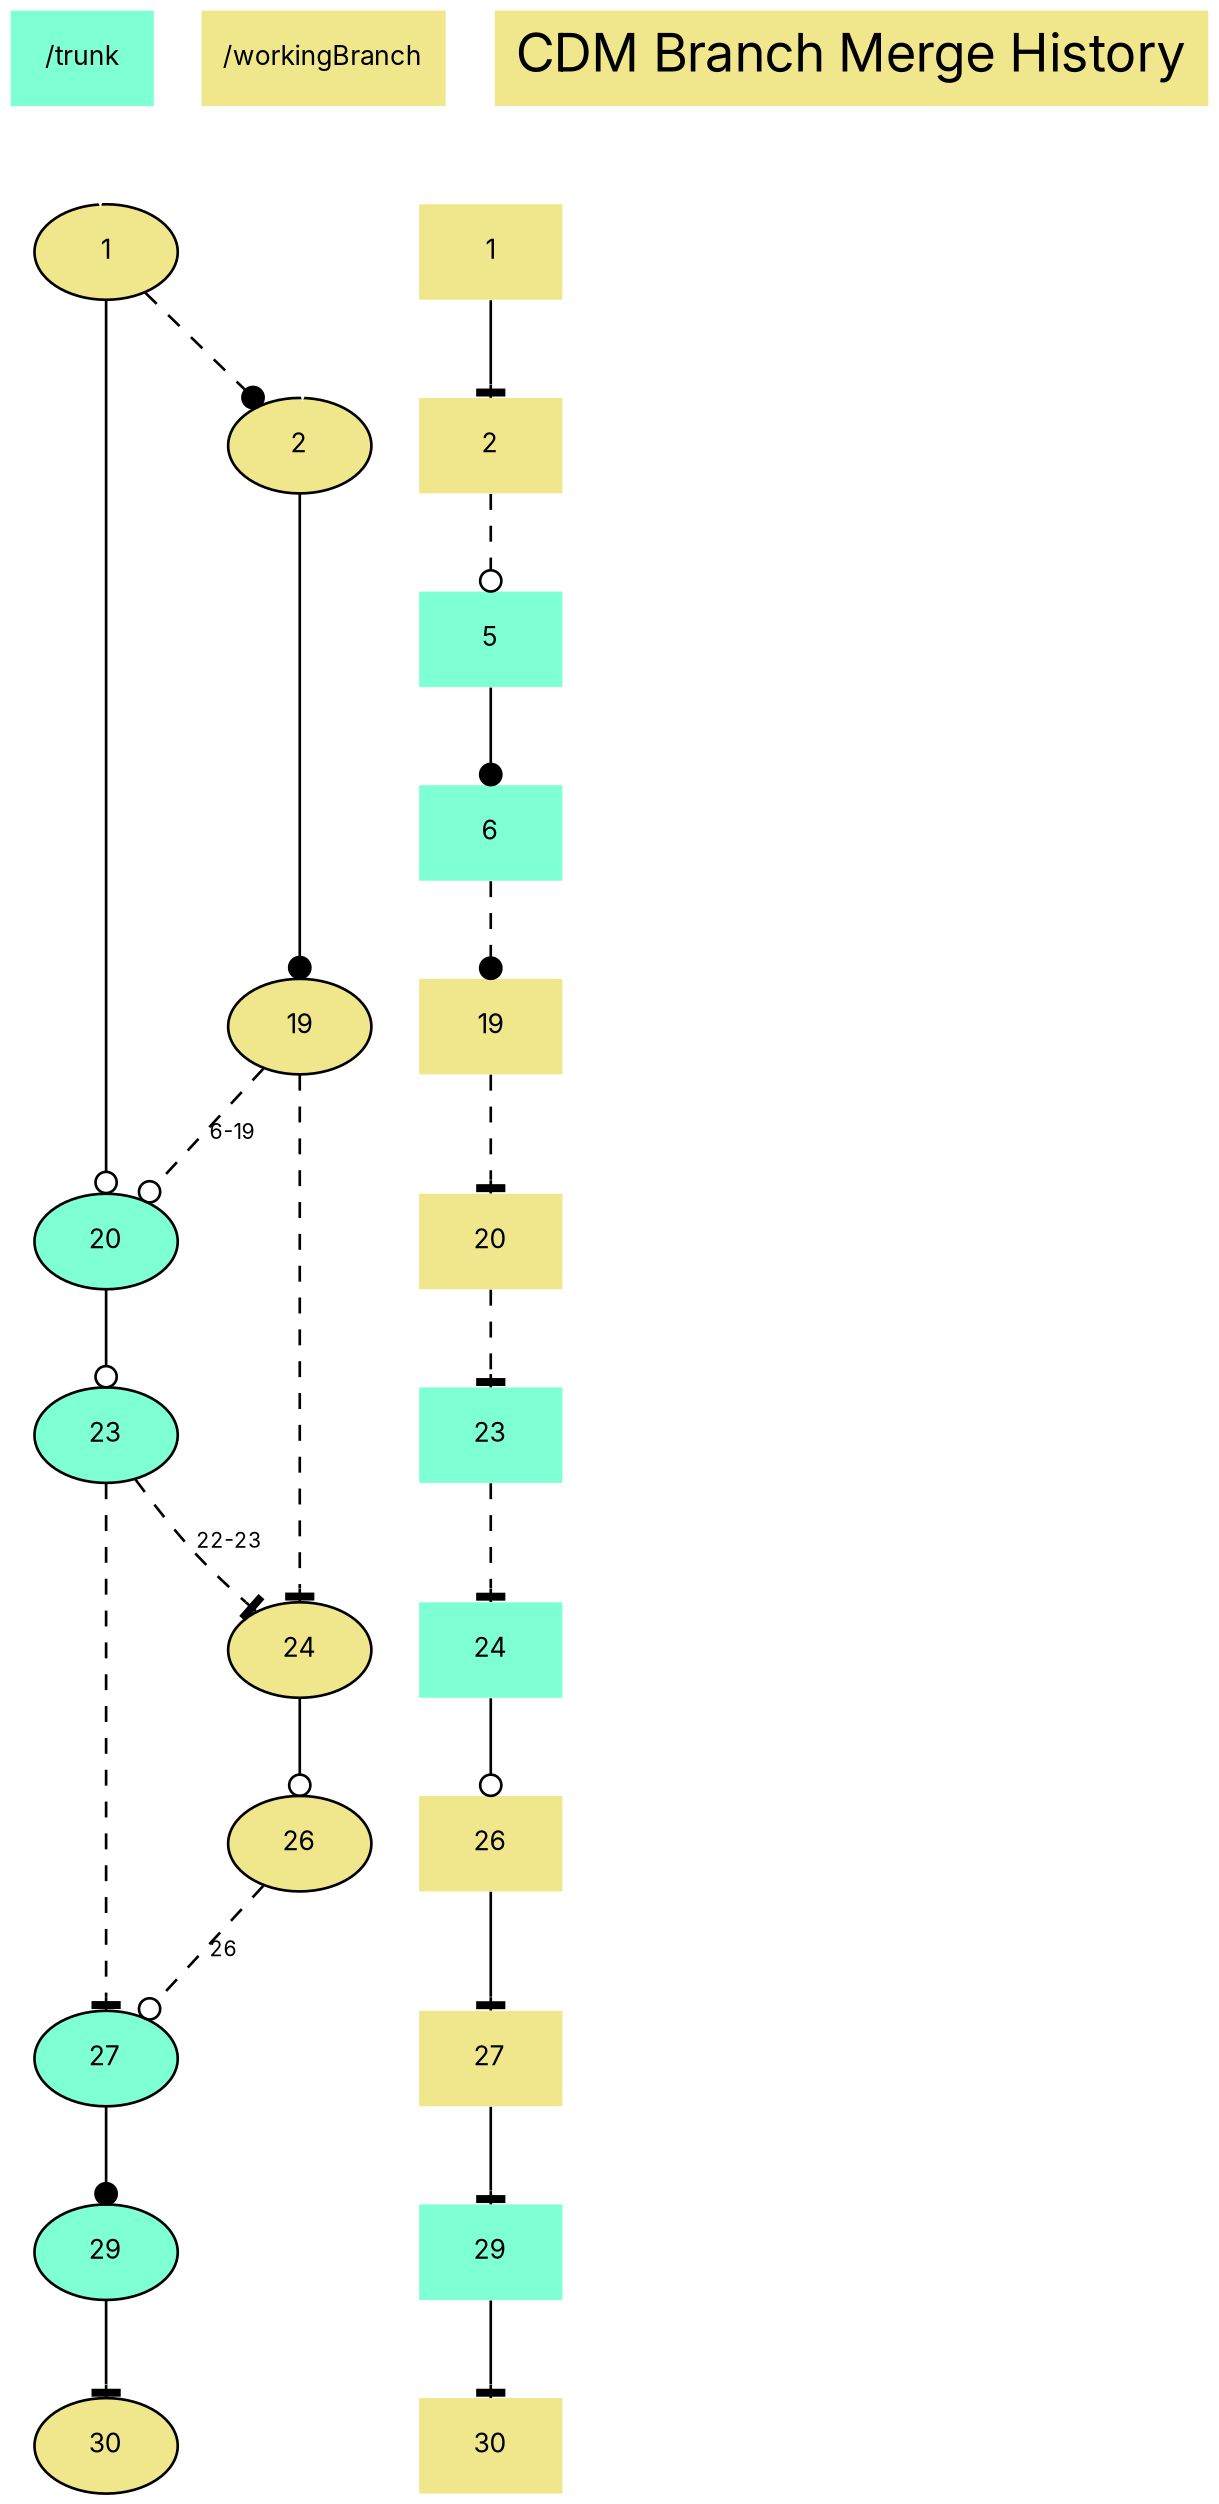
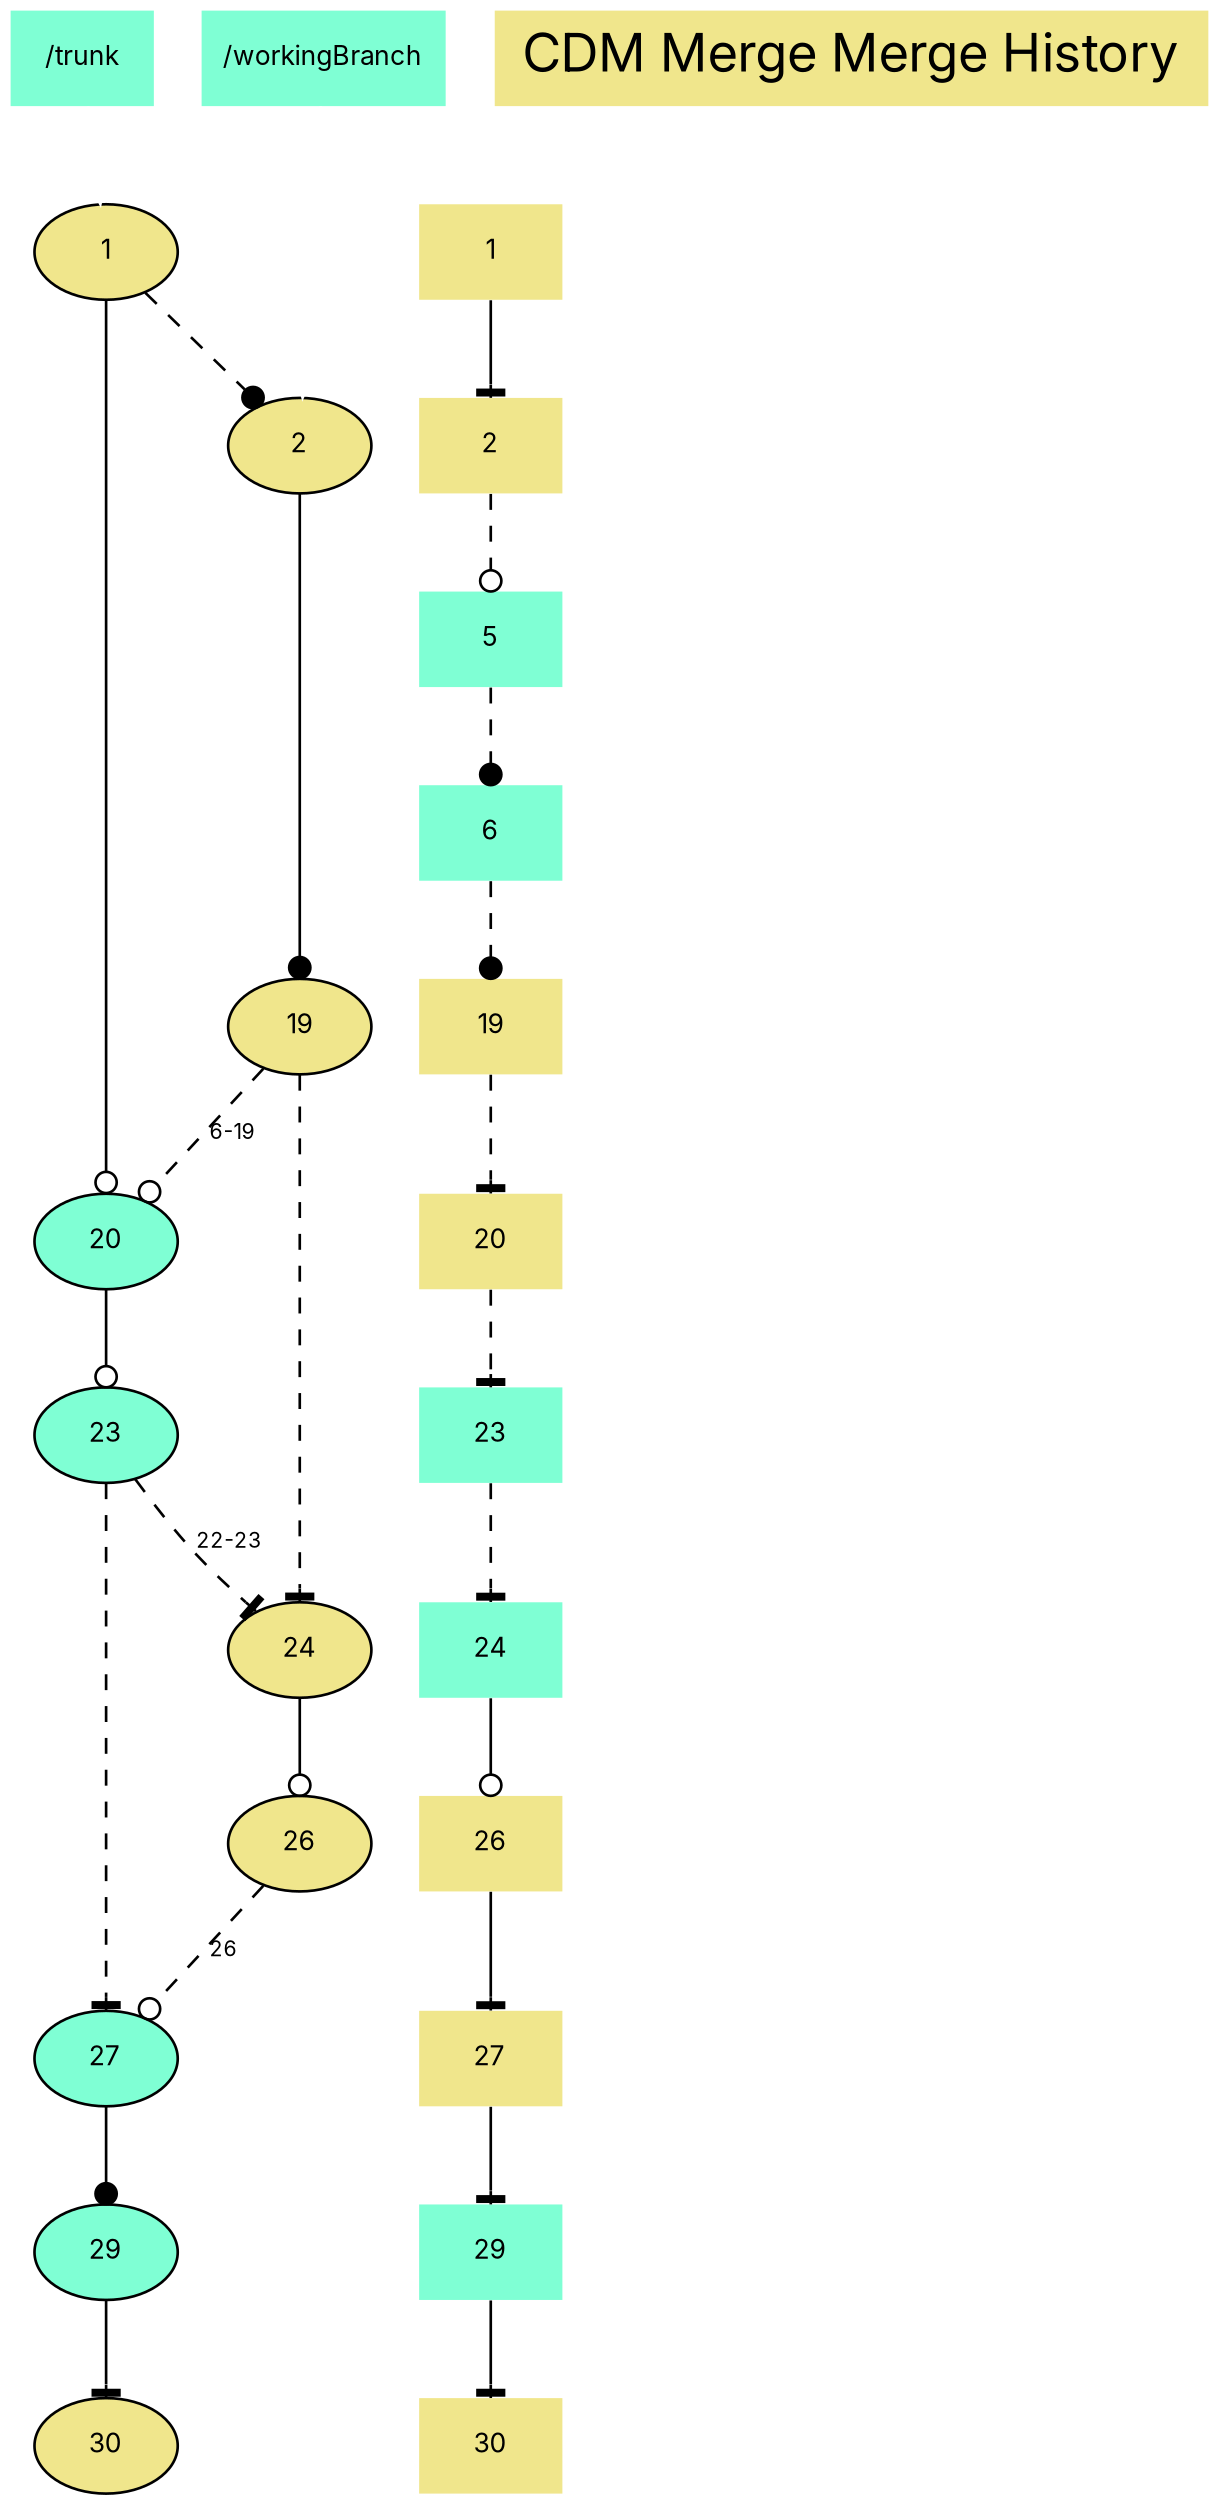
(324, 58) -> (324, 58)
(852, 58) -> (852, 58)
(491, 726) -> (491, 726)
